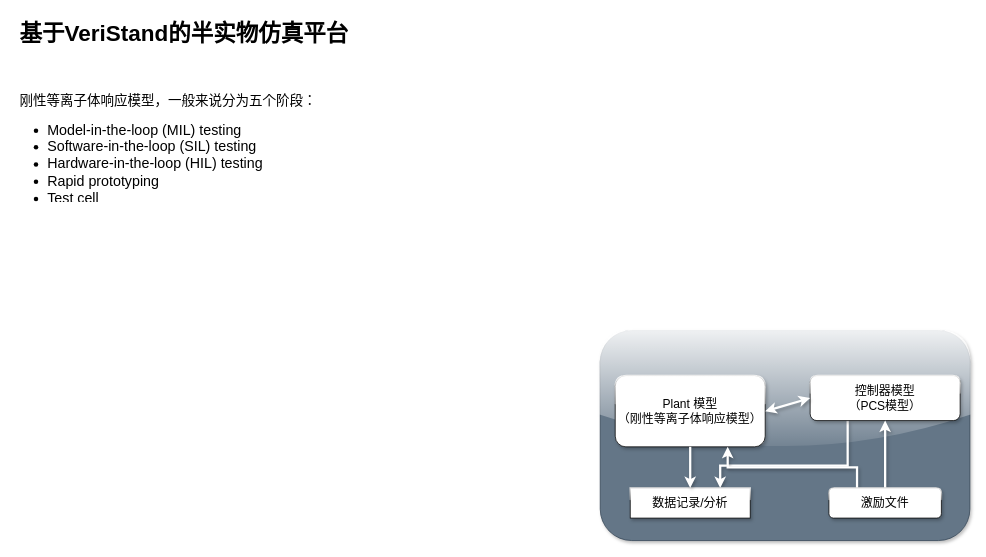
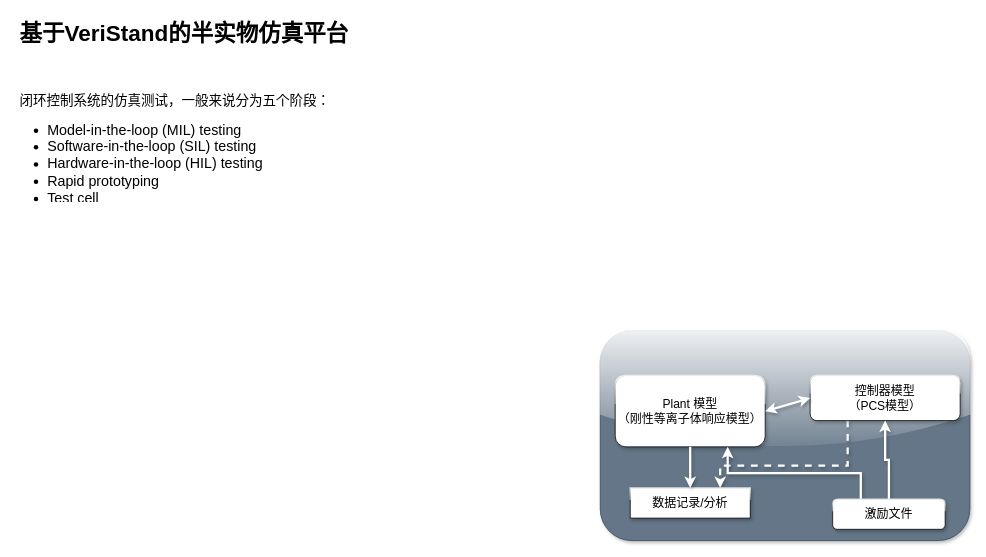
(119, 19) -> (123, 19)
(798, 465) -> (798, 465)
(885, 503) -> (889, 514)
